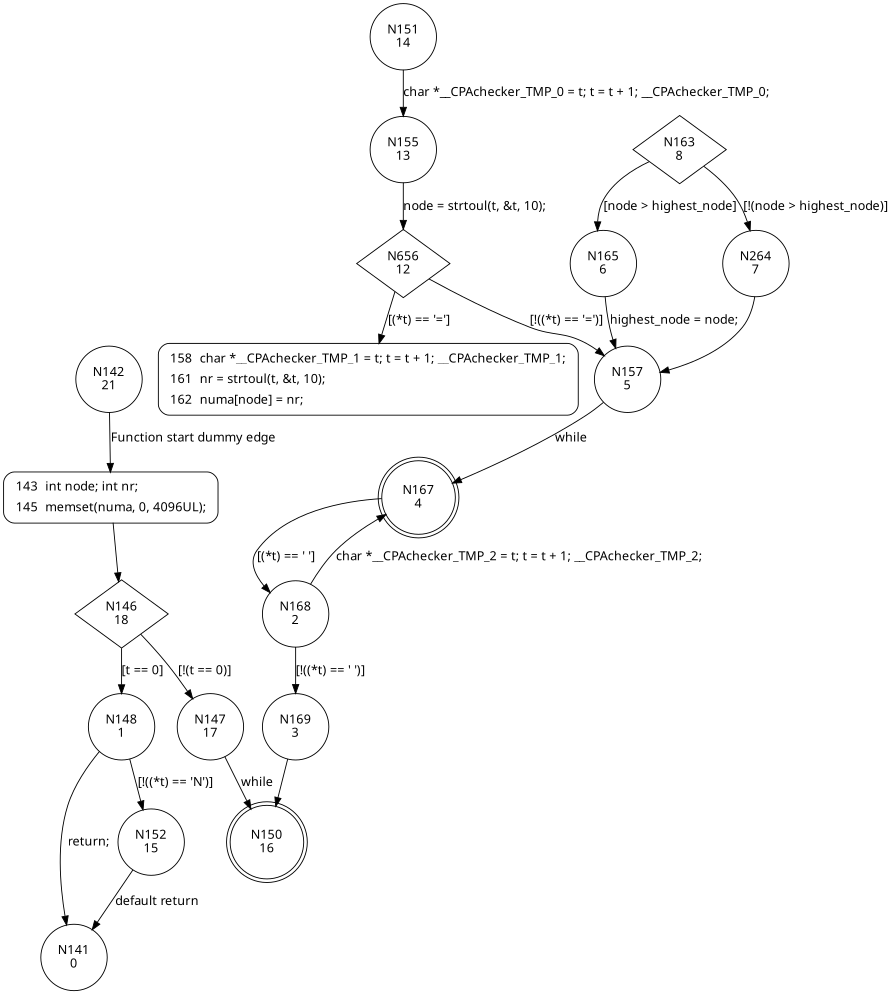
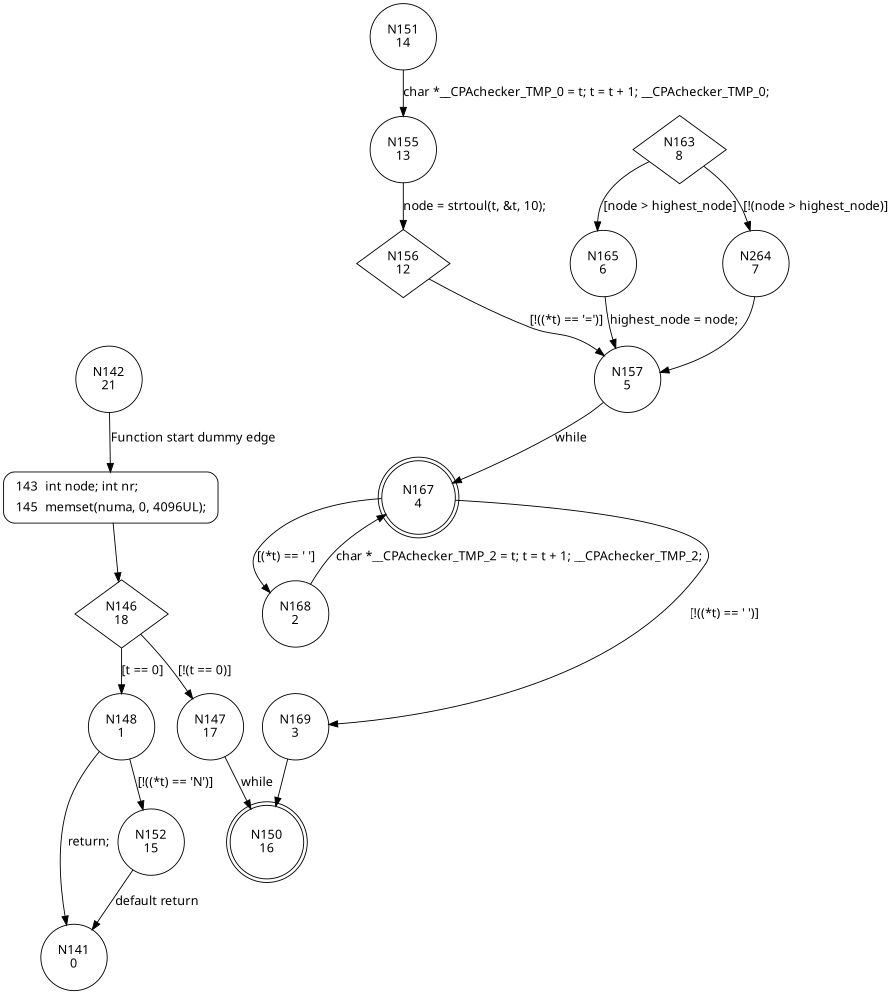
(403, 264) -> (403, 264)
(368, 379) -> none
(296, 666) -> (658, 614)
